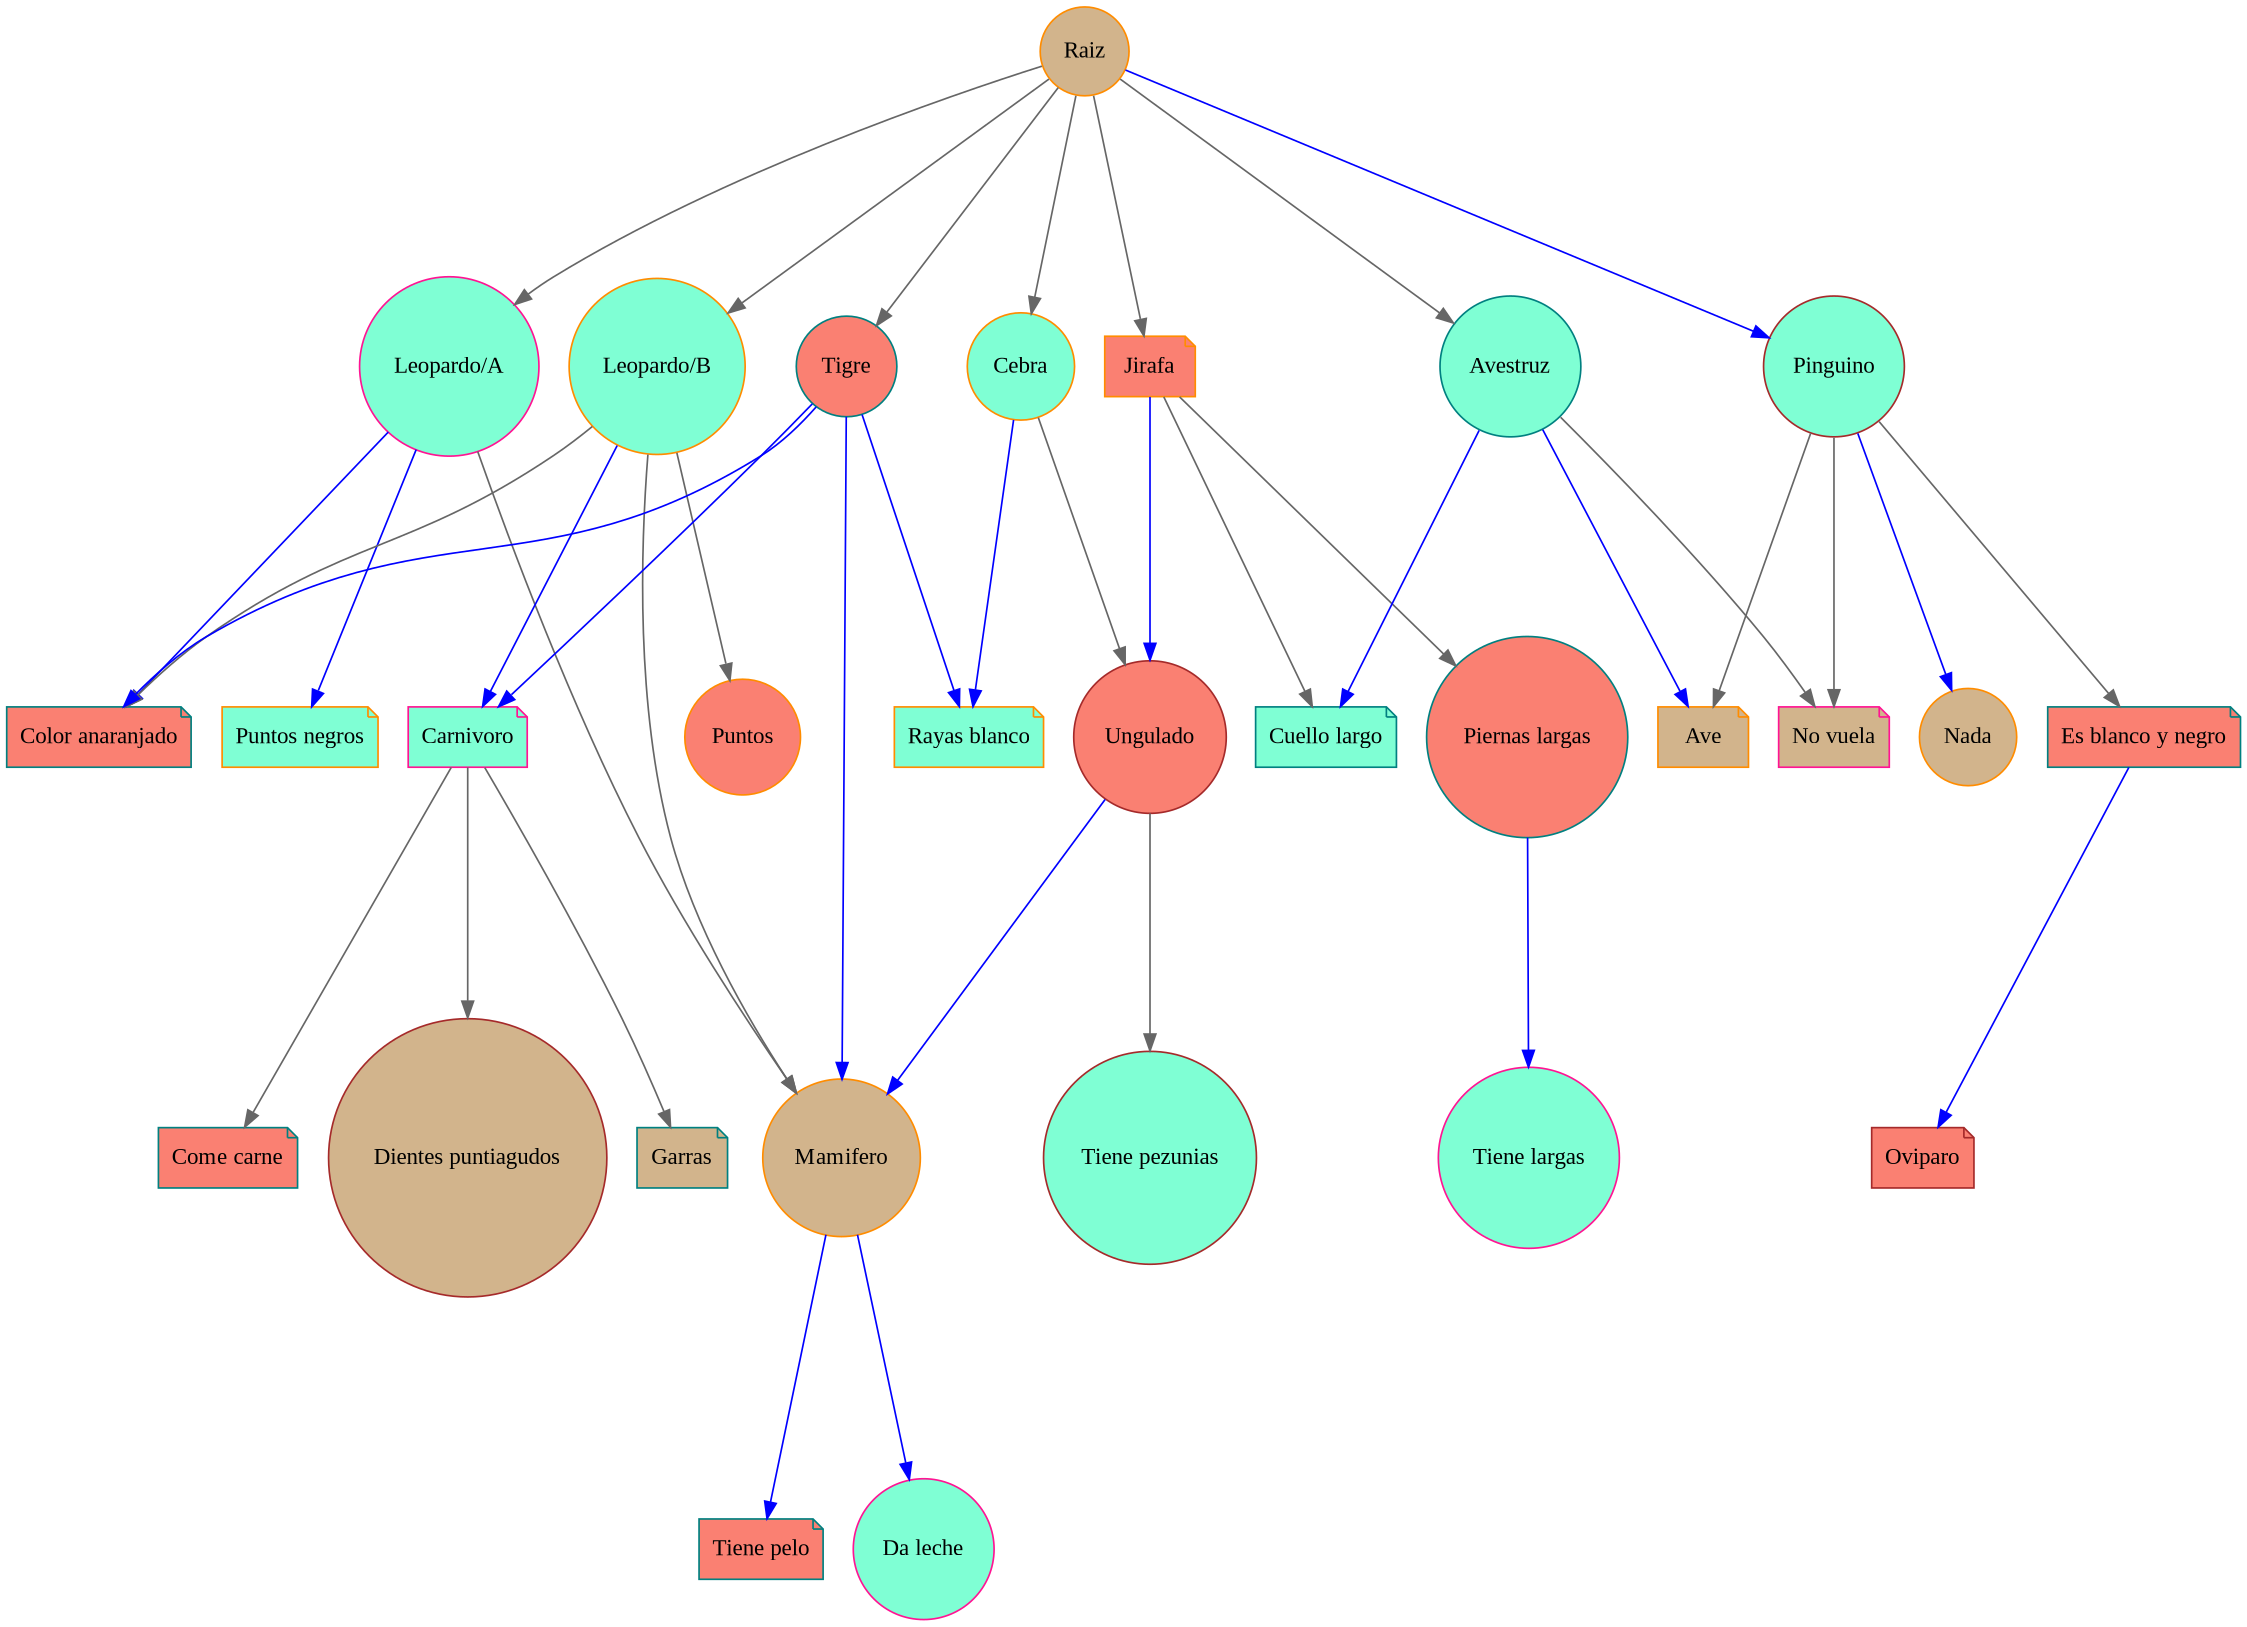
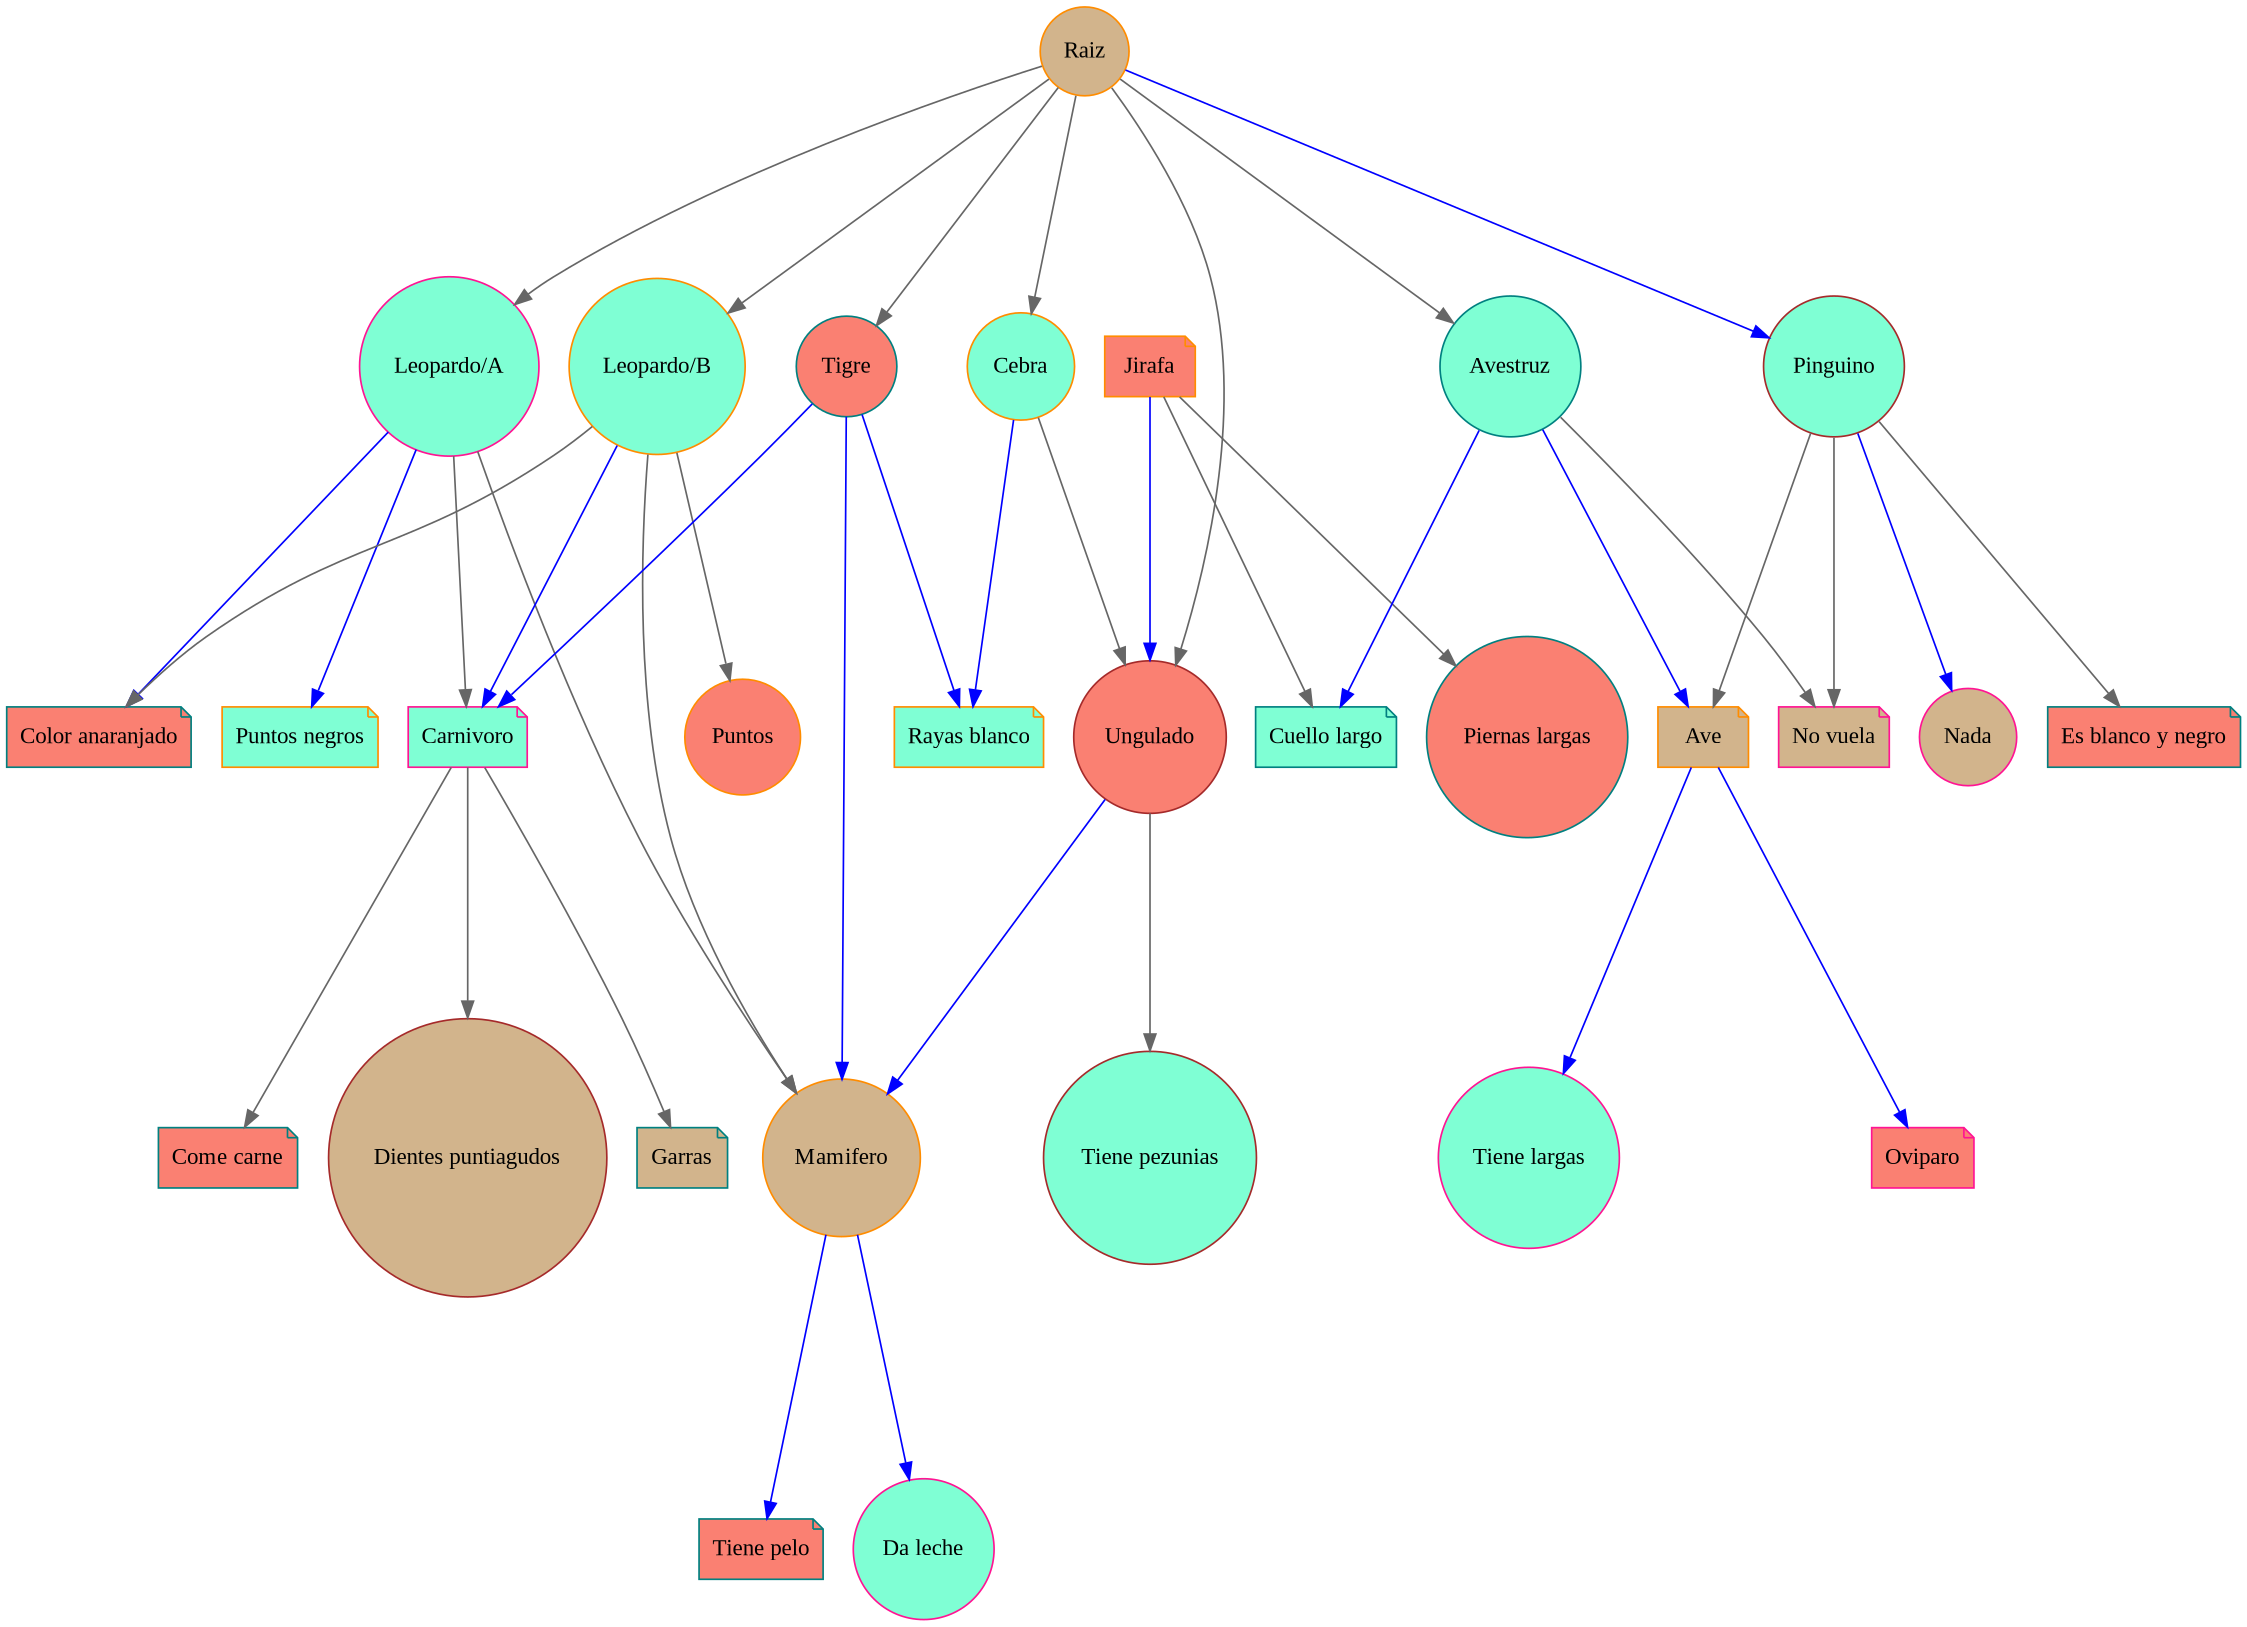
(1117, 207) -> (1222, 358)
(476, 550) -> none
none -> (460, 573)
(1968, 737) -> (1968, 737)
(2038, 940) -> (1809, 940)
(1528, 944) -> (1631, 912)
(1923, 1158) -> (1923, 1158)
